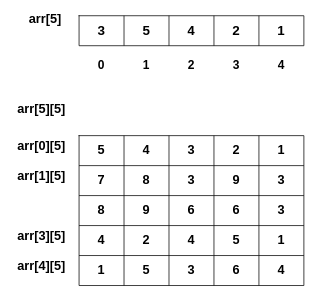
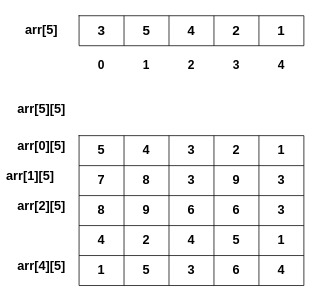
(45, 19) -> (42, 30)
(42, 177) -> (30, 177)
none -> (42, 207)
(42, 237) -> none
